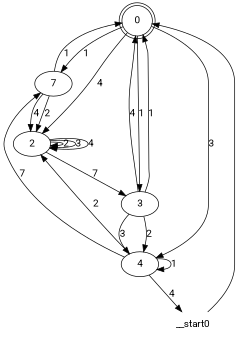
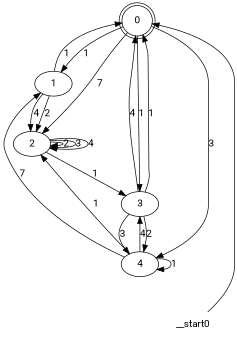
(53, 84) -> (53, 84)
(100, 84) -> (100, 84)
(95, 174) -> (95, 174)
(96, 204) -> (96, 204)
(163, 291) -> (140, 238)
